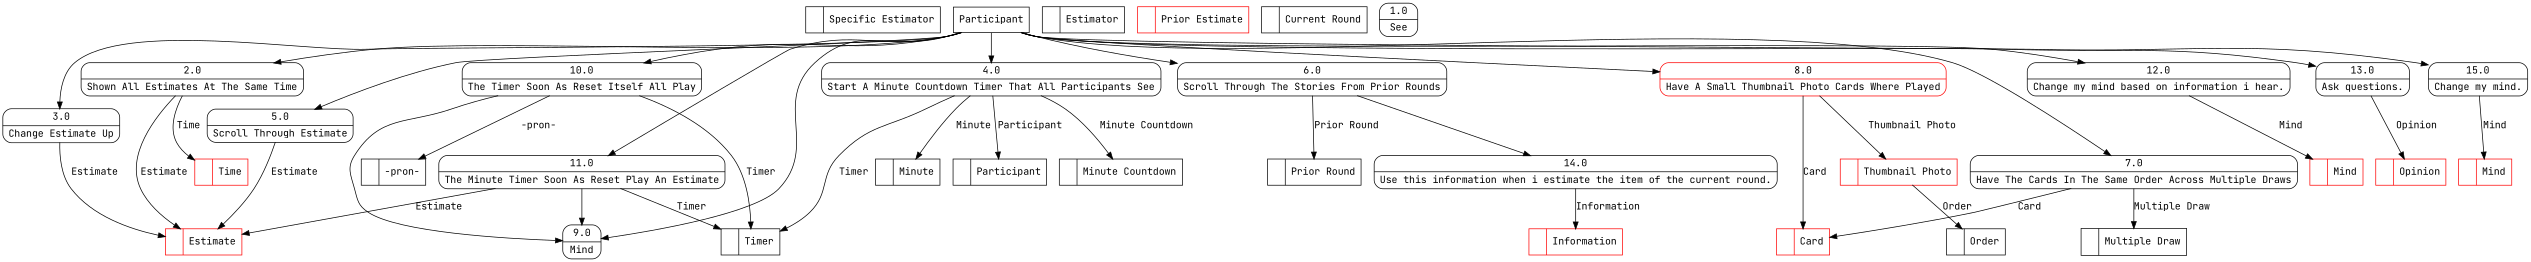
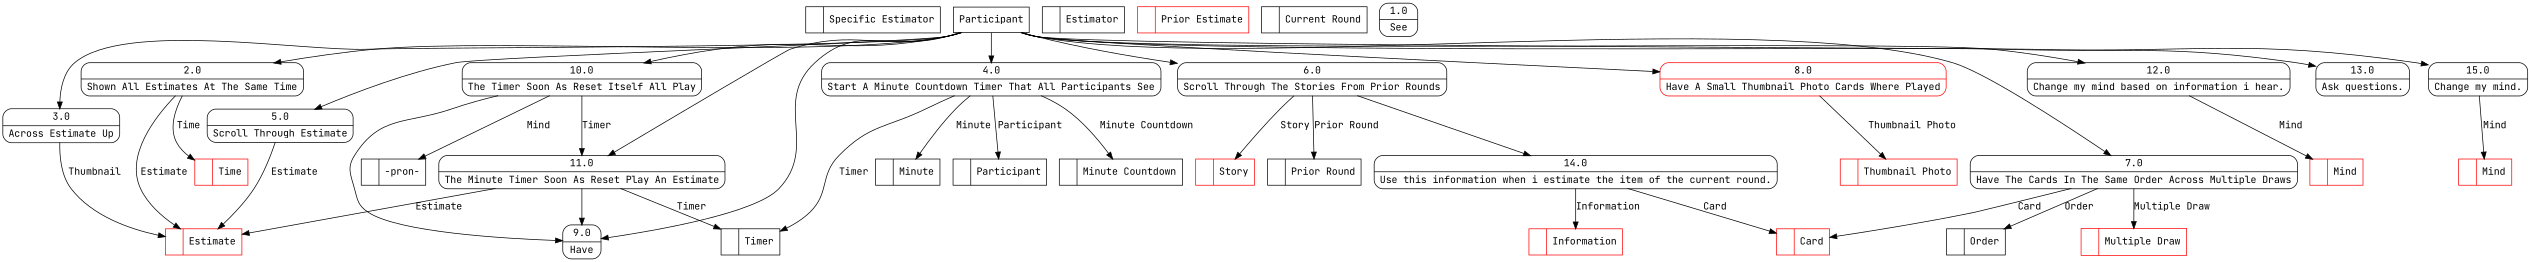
(539, 126) -> (539, 126)
(61, 134) -> (61, 134)
(717, 141) -> (582, 122)
(1803, 159) -> (1699, 210)
(95, 172) -> (95, 172)
none -> (1225, 172)
(2411, 172) -> none
(1935, 205) -> (2054, 207)
(2134, 242) -> (2134, 242)
(582, 250) -> (582, 250)
